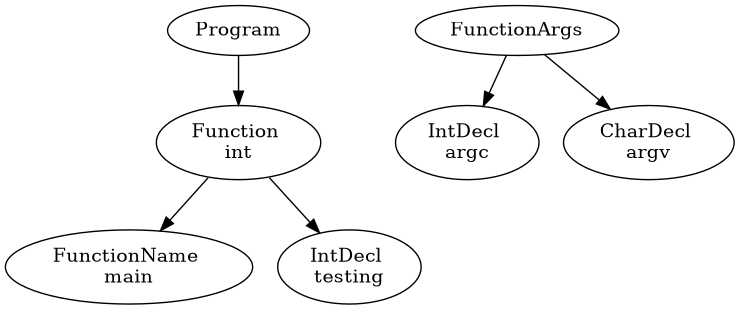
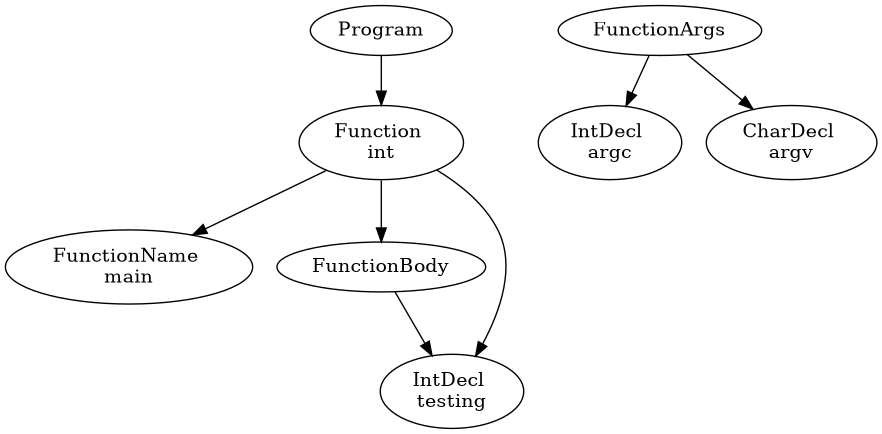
none -> (381, 267)
